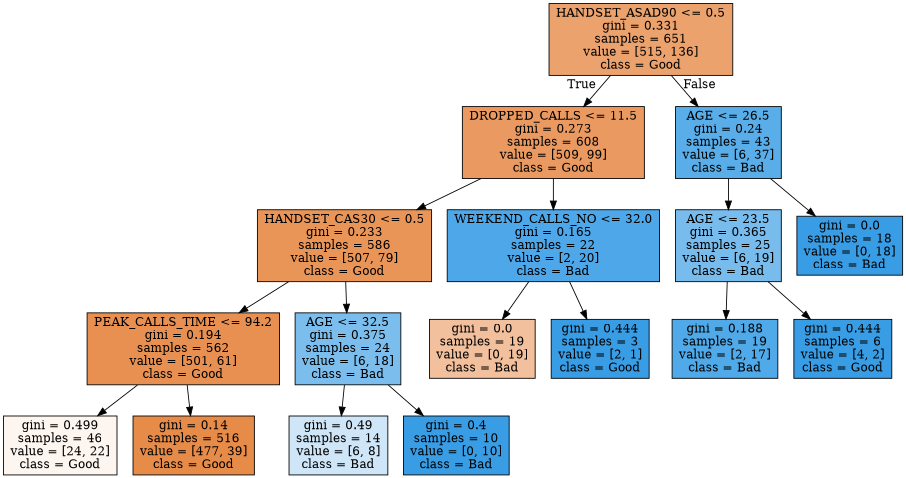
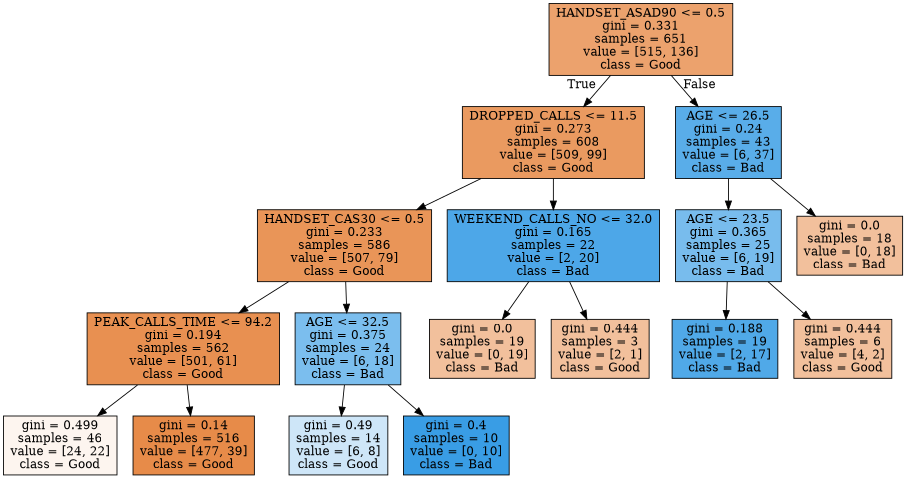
(850, 246) -> (850, 246)
(600, 349) -> (600, 349)
(843, 349) -> (843, 349)
(338, 445) -> (338, 445)
